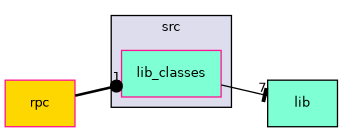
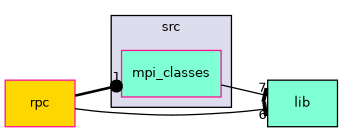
(171, 74) -> (171, 74)
none -> (168, 115)
